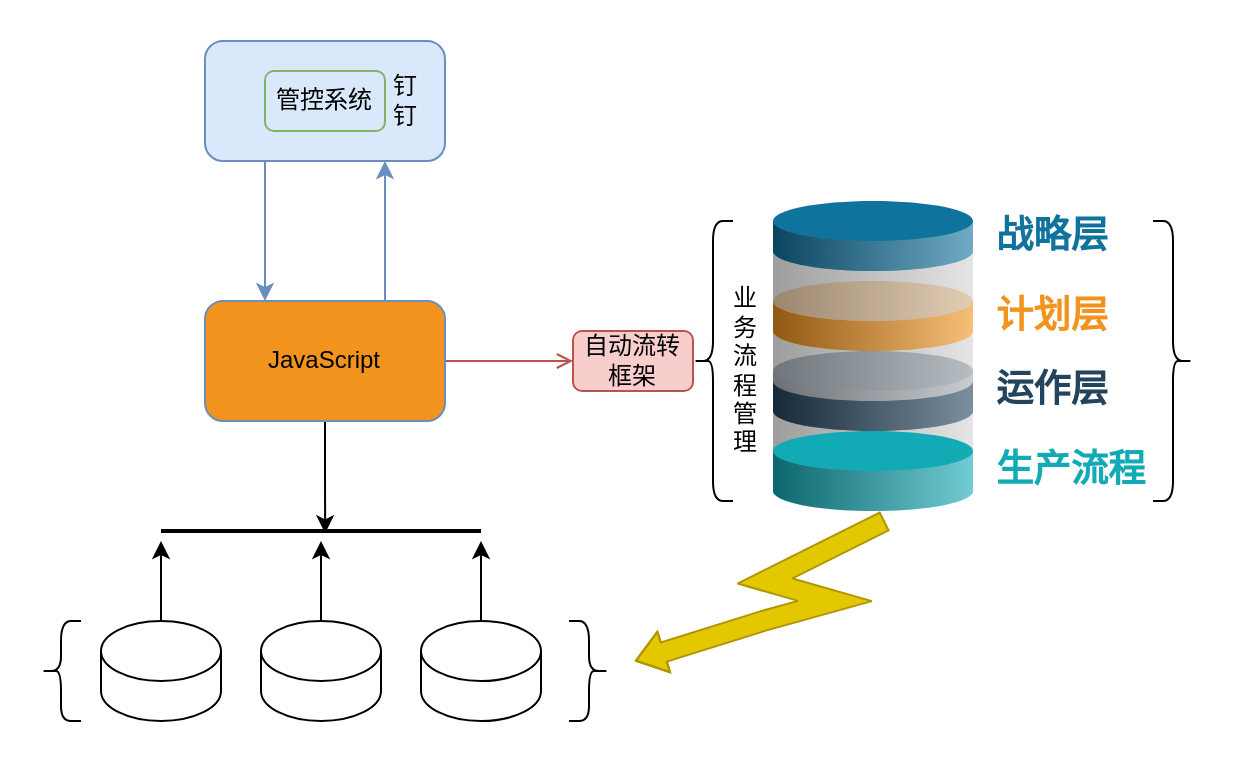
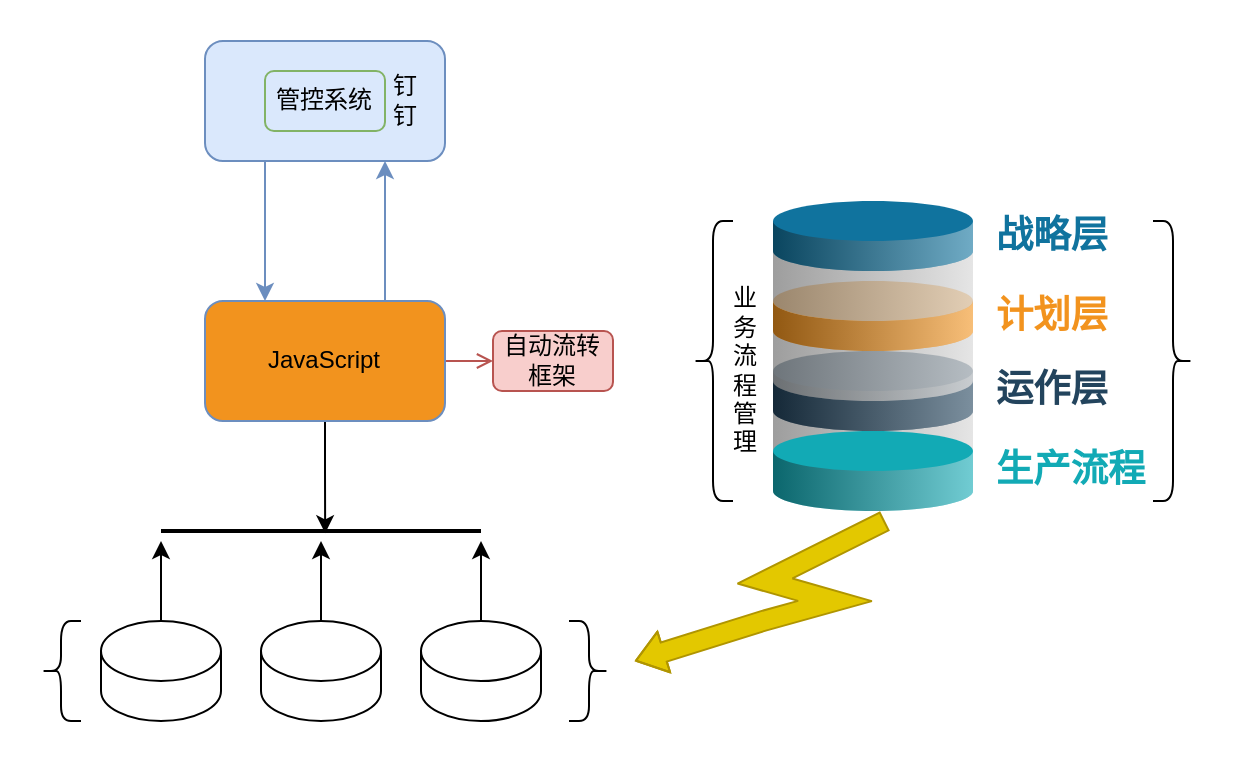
(633, 361) -> (553, 361)
